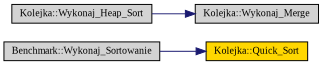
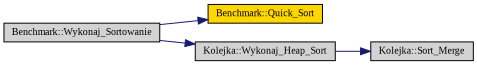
(257, 14) -> (422, 51)
none -> (172, 42)
(257, 51) -> (265, 14)
